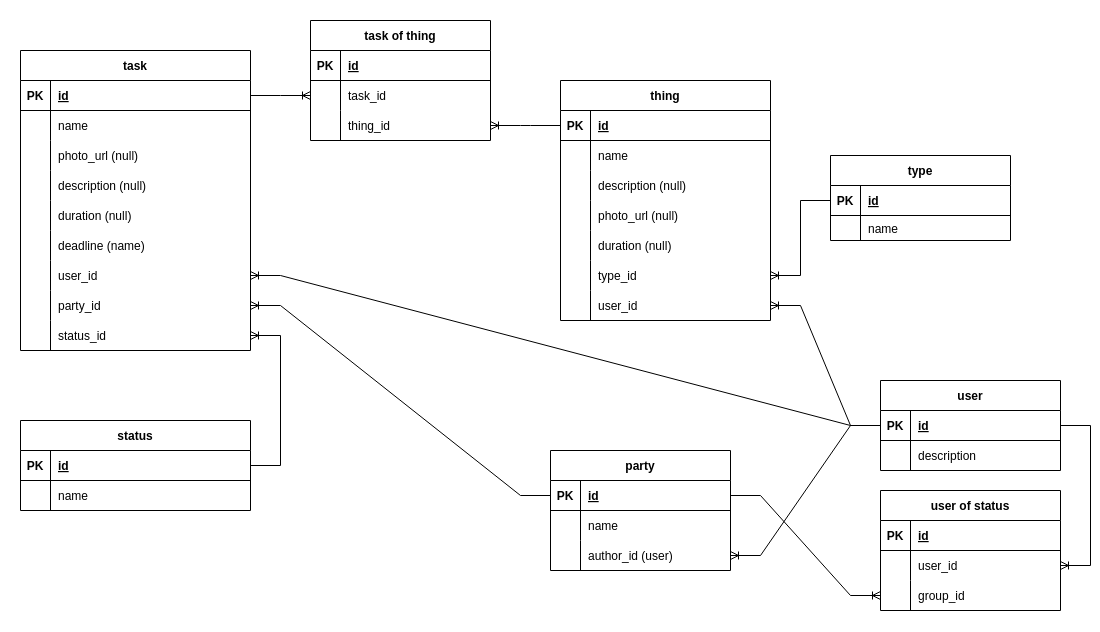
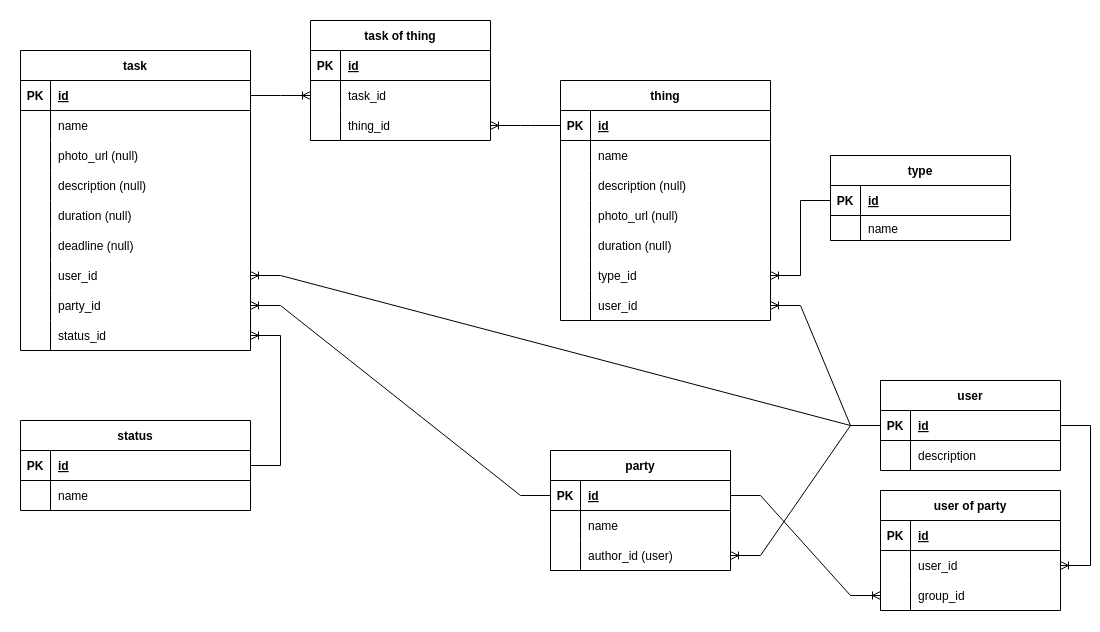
(105, 246) -> (102, 246)
(970, 506) -> (970, 506)
